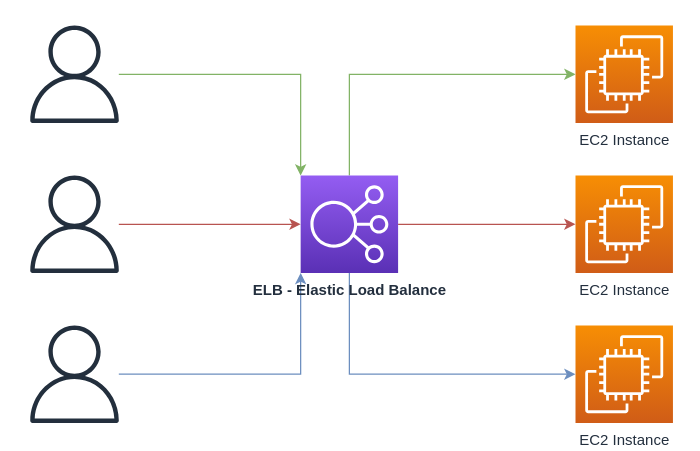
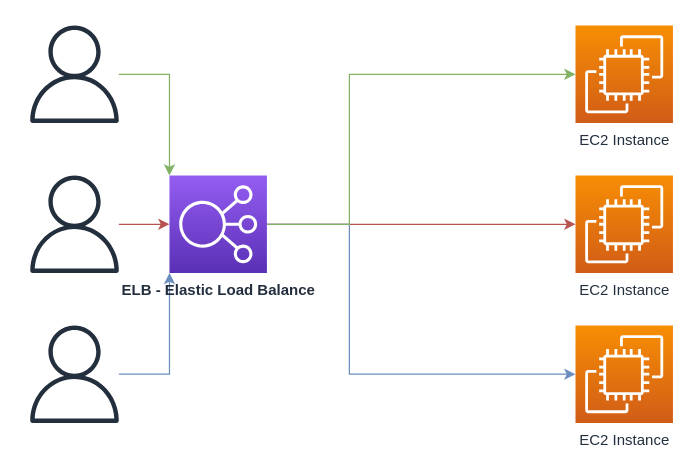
(349, 224) -> (218, 224)
